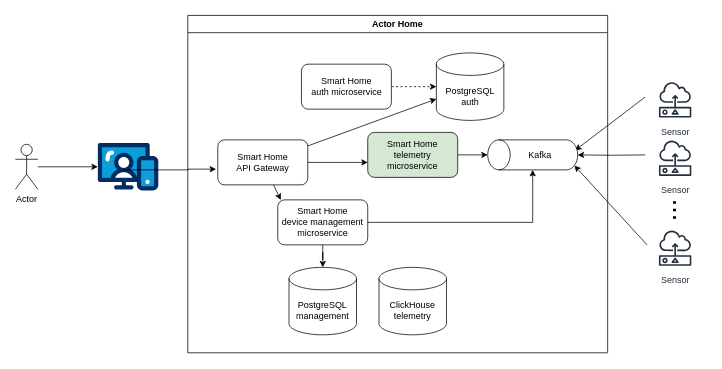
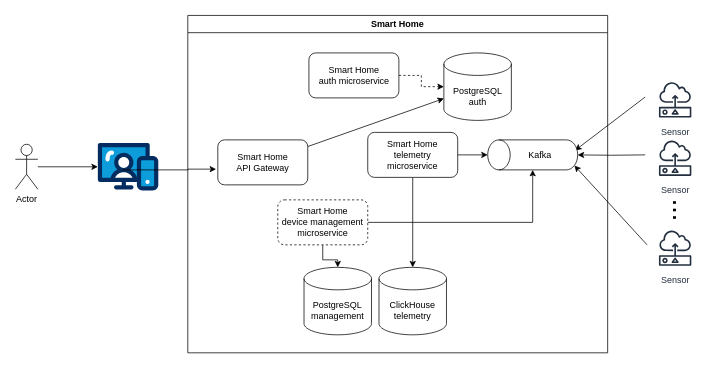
(398, 24) -> (398, 24)
(347, 87) -> (354, 75)
(470, 87) -> (478, 87)
(413, 155) -> (413, 155)
(335, 162) -> none
(276, 190) -> none
none -> (413, 219)
(323, 222) -> (323, 222)
(323, 301) -> (338, 301)
